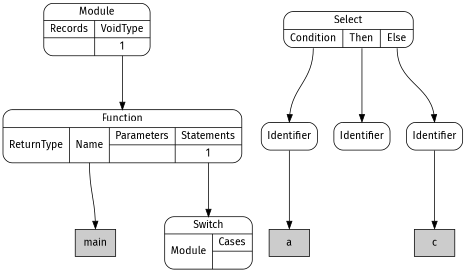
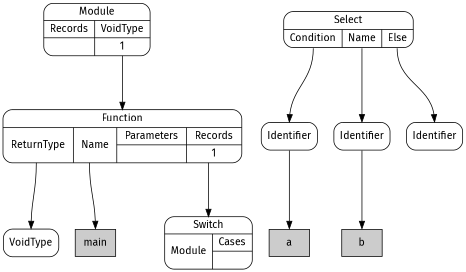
(362, 38) -> (362, 38)
(208, 136) -> (214, 136)
none -> (31, 243)
none -> (362, 243)
(435, 243) -> none
